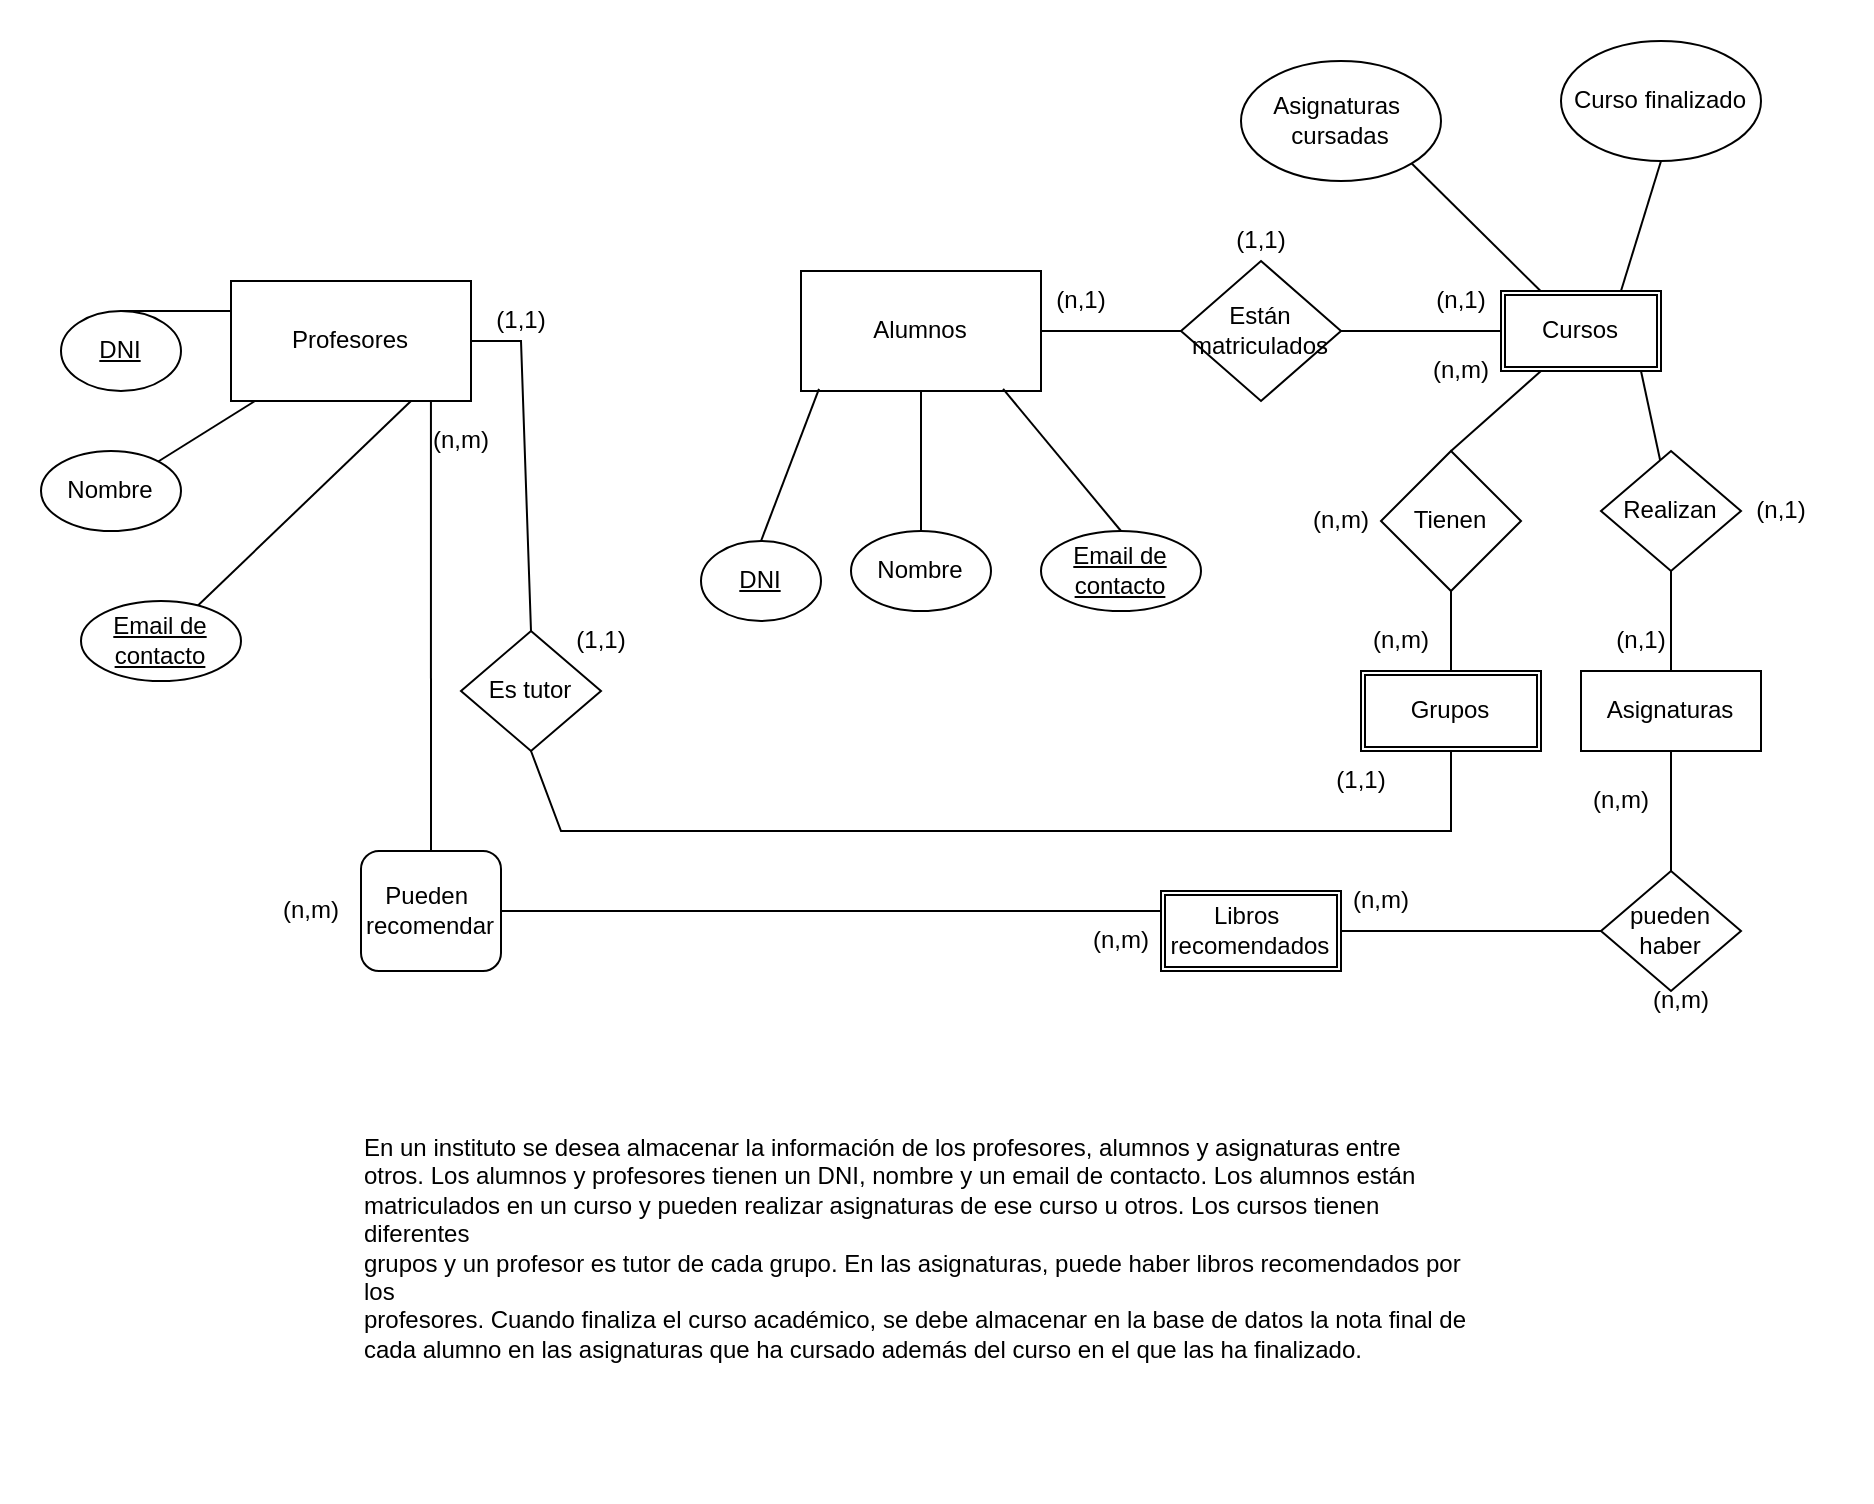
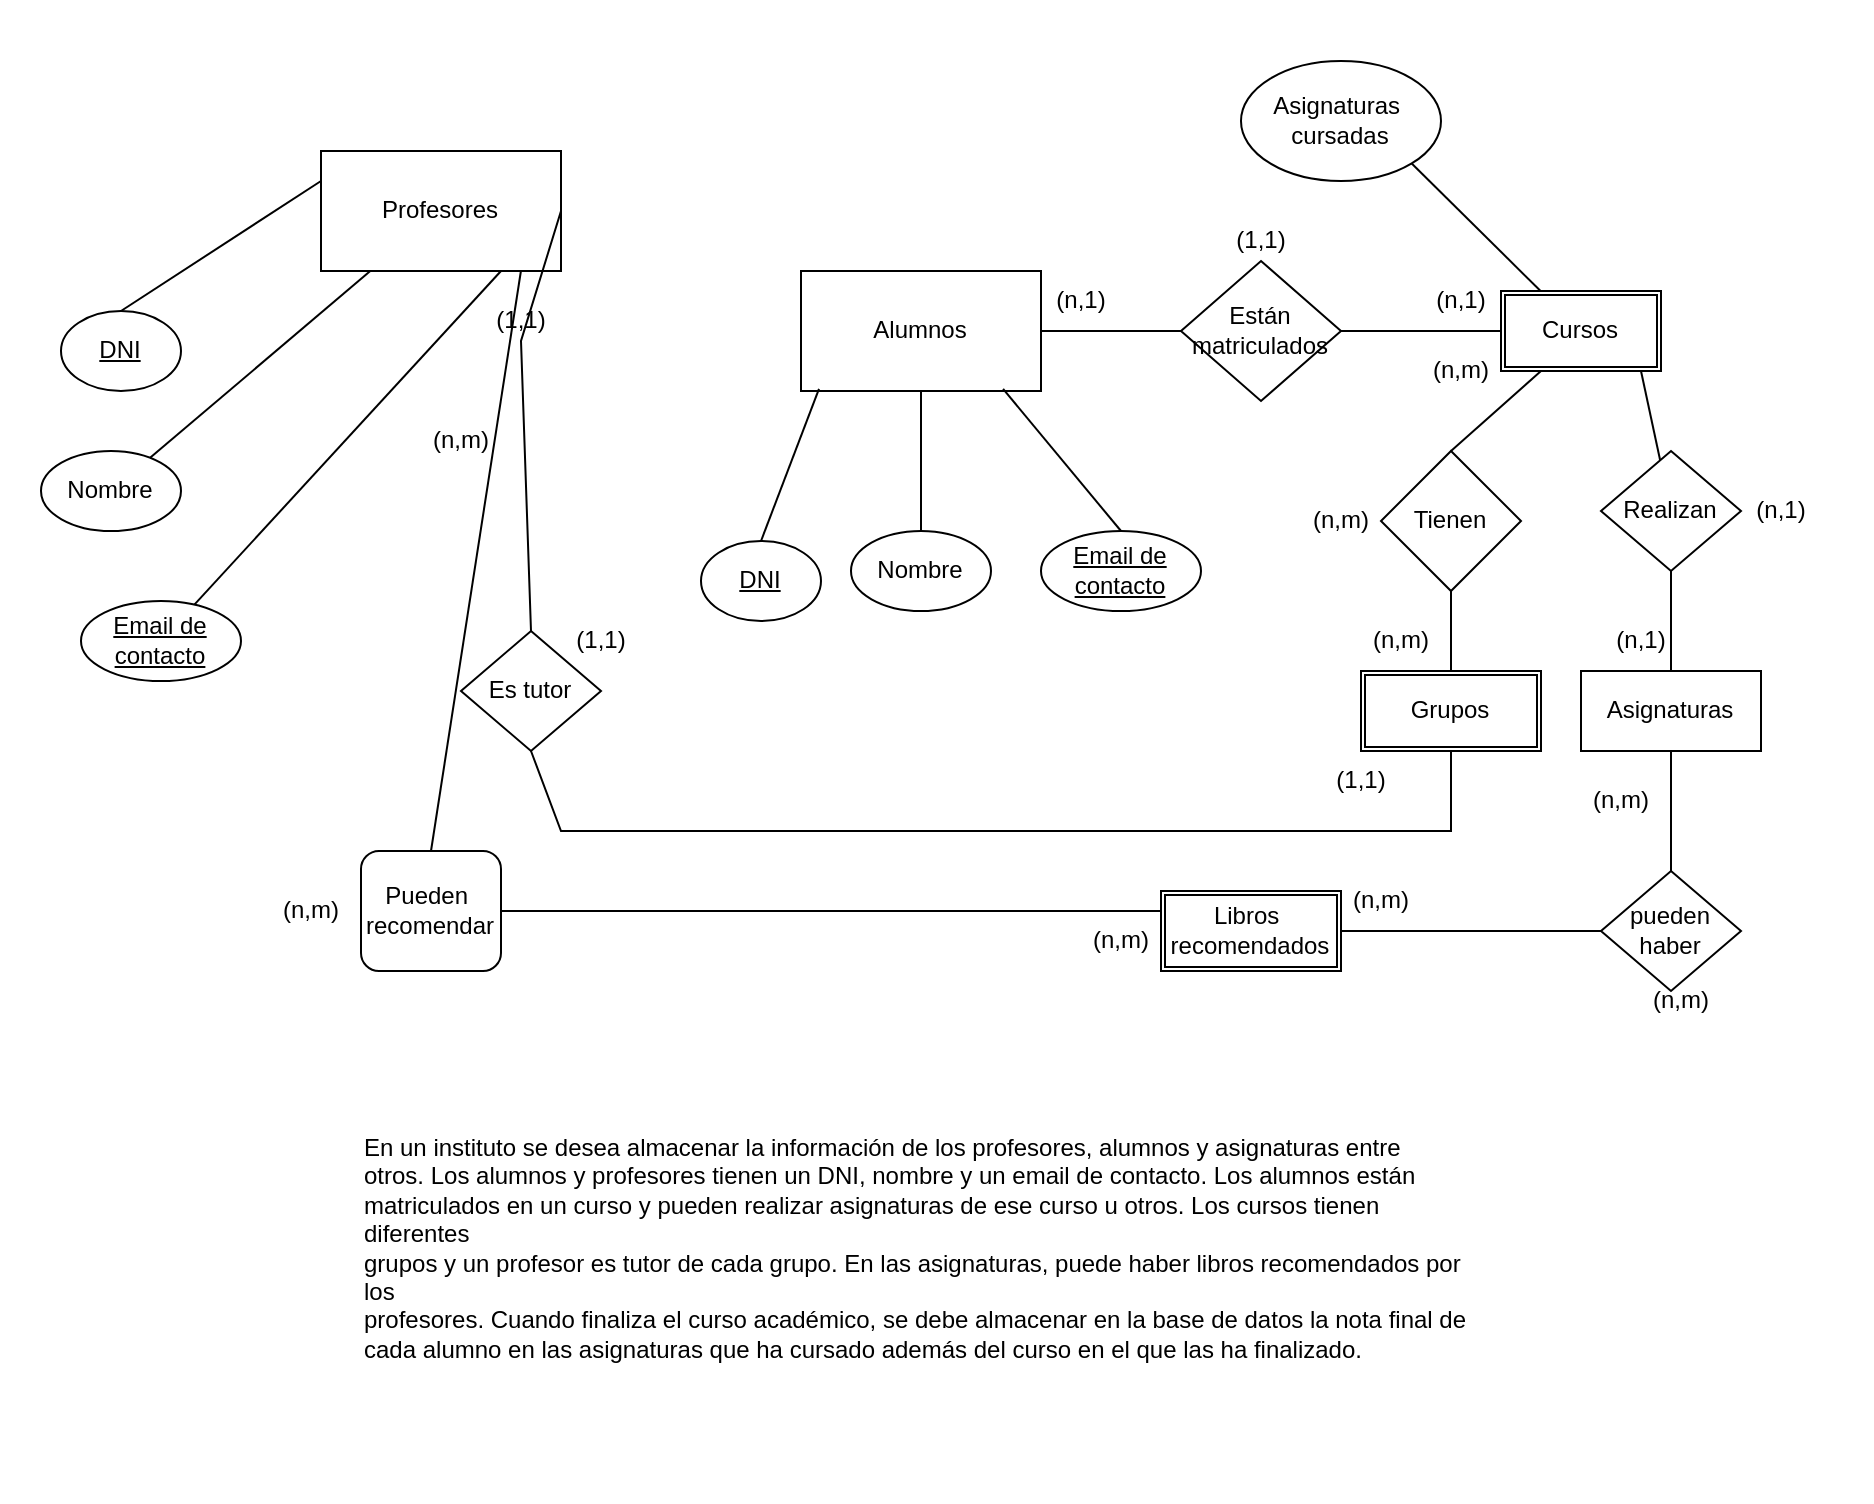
(1661, 101) -> none
(1641, 226) -> none
(351, 341) -> (441, 211)
